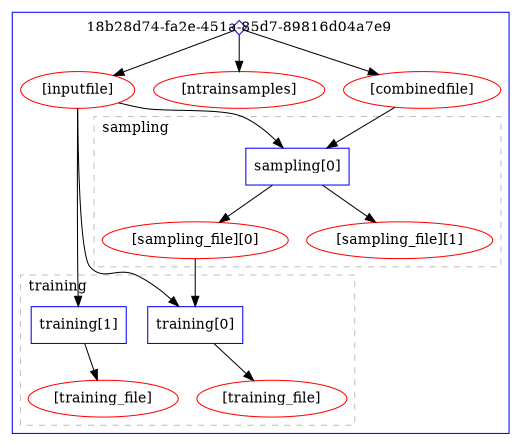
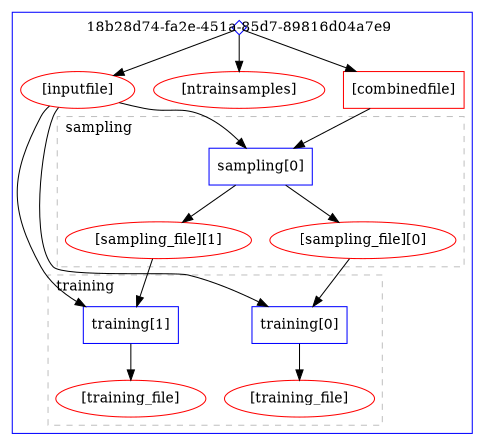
(422, 90) -> (404, 90)
none -> (145, 281)
